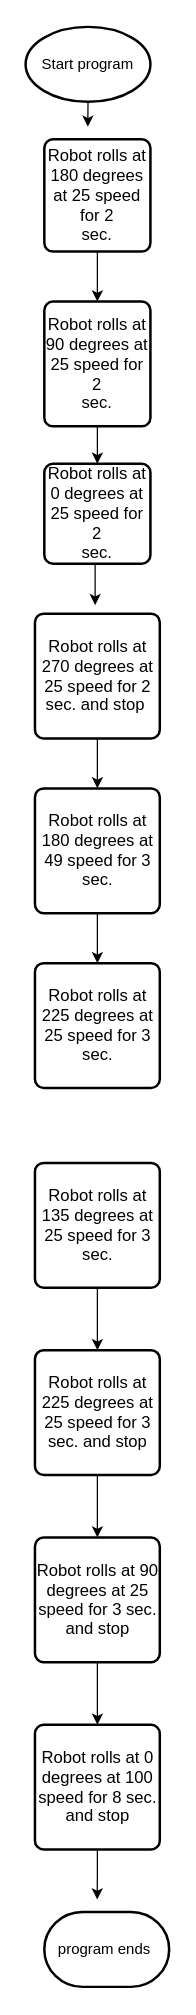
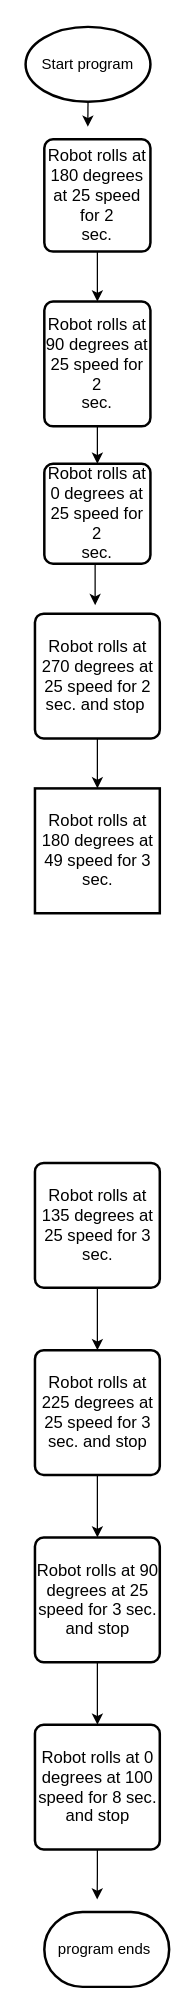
(98, 851) -> (98, 851)
(98, 934) -> none
(98, 1026) -> none
